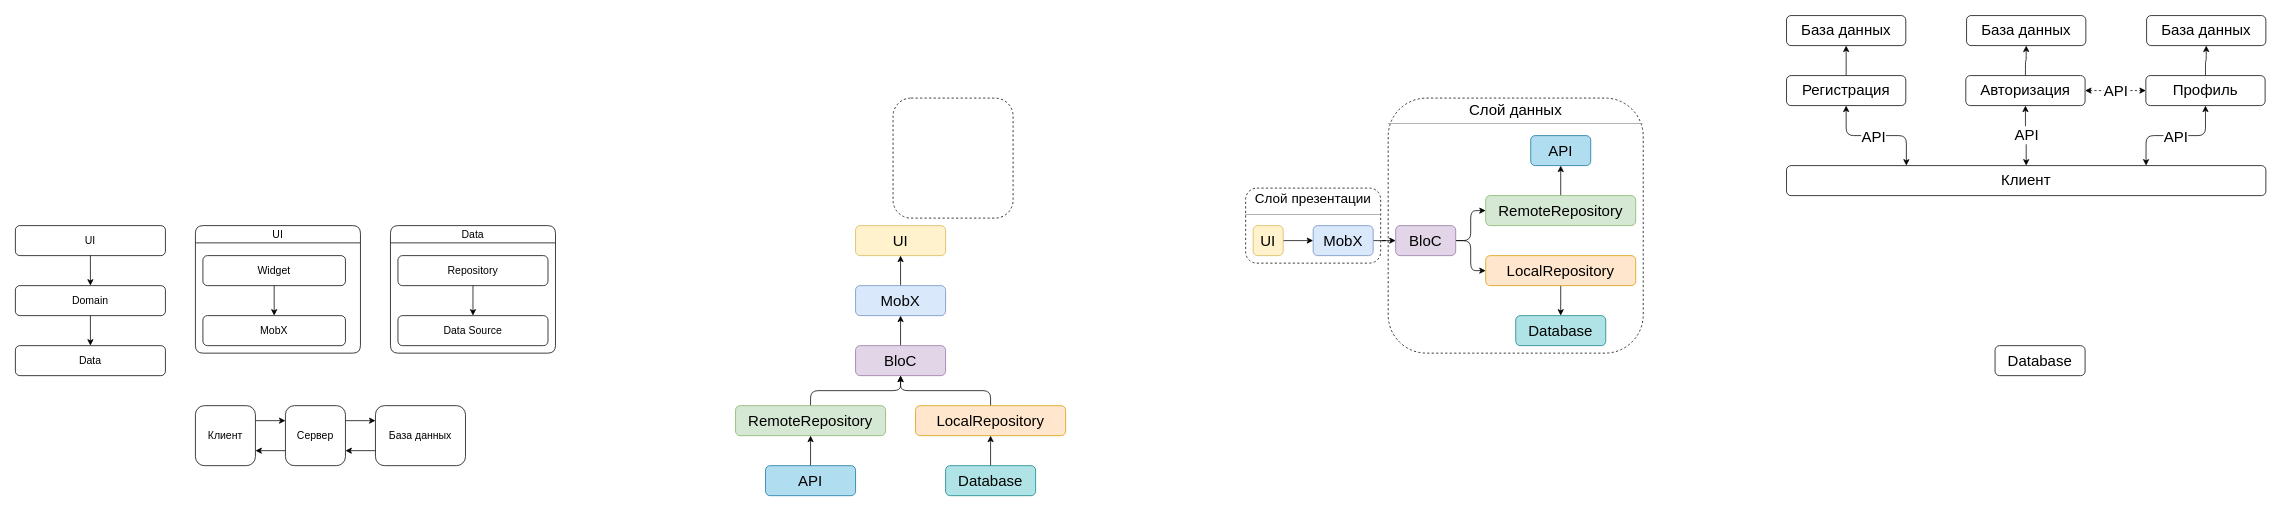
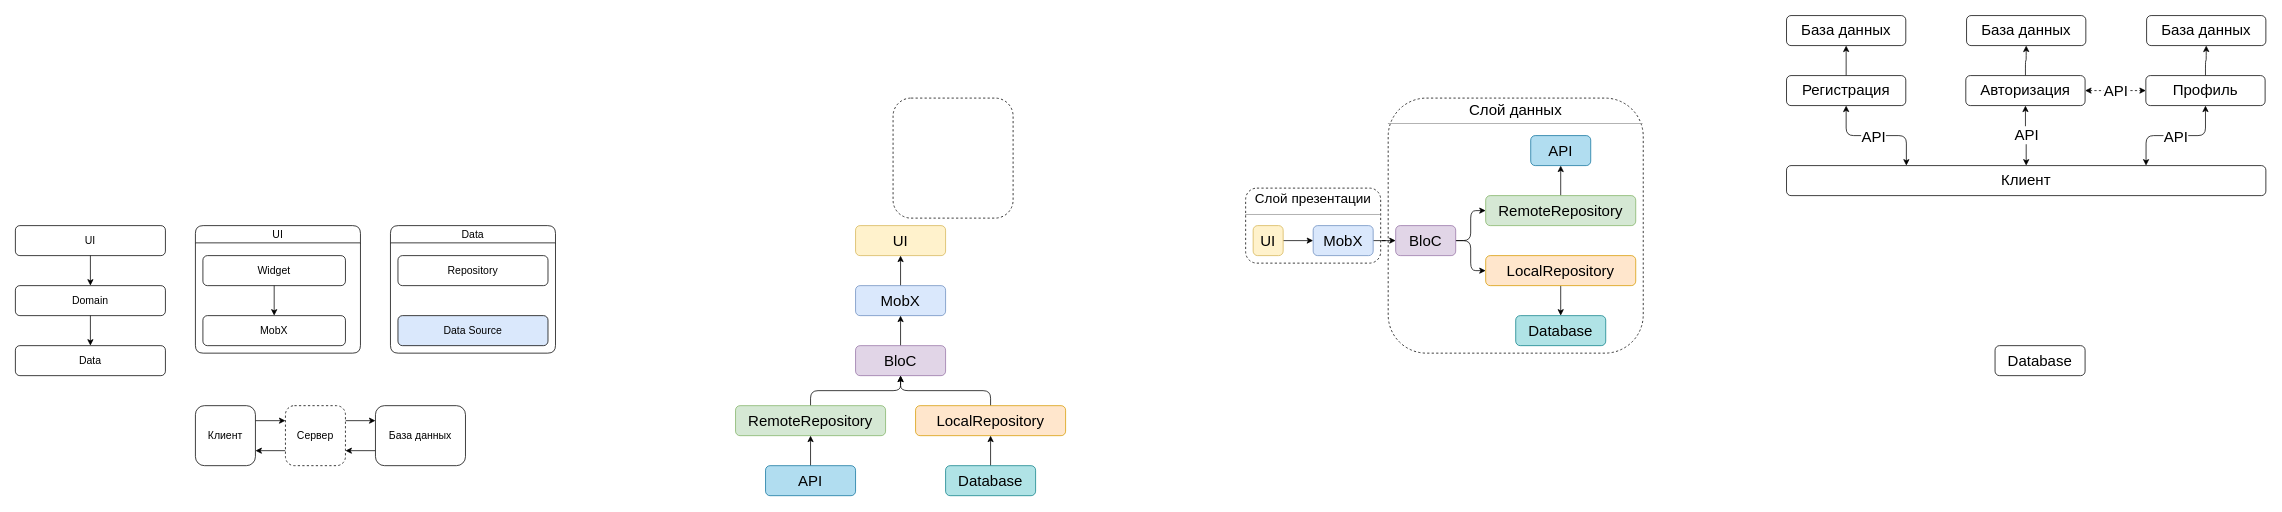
(473, 309) -> none
(473, 330) -> (473, 330)
(315, 435) -> (315, 435)
